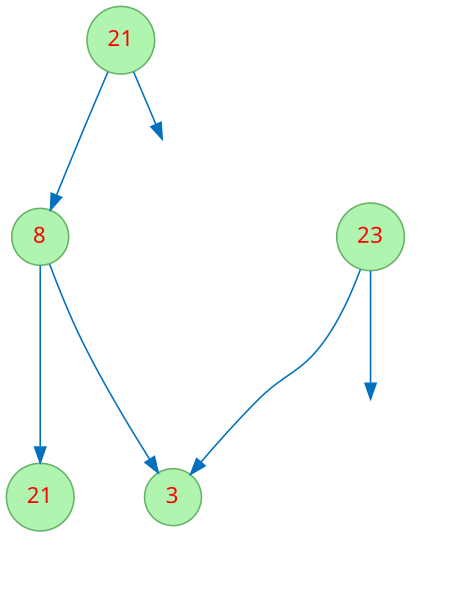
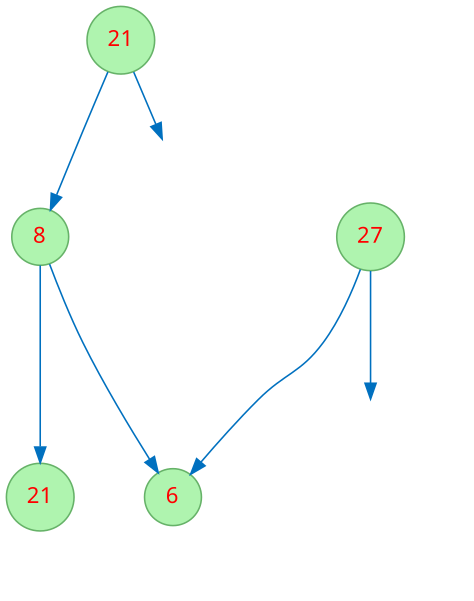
(371, 237) -> (371, 237)
(173, 497) -> (173, 497)
